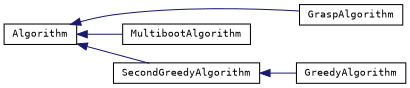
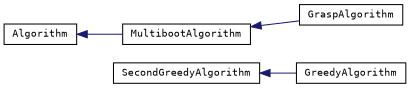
(189, 9) -> (280, 23)
(118, 55) -> none
